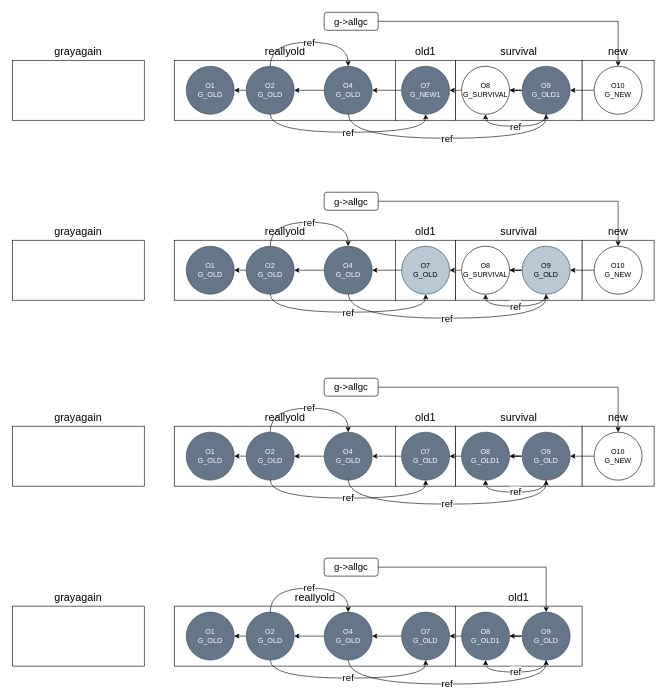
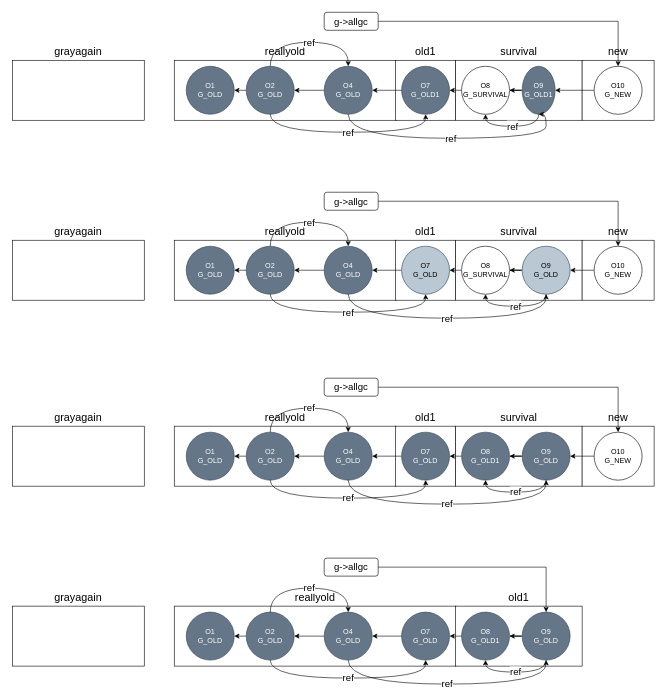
(426, 90) -> (426, 90)
(546, 90) -> (539, 90)
